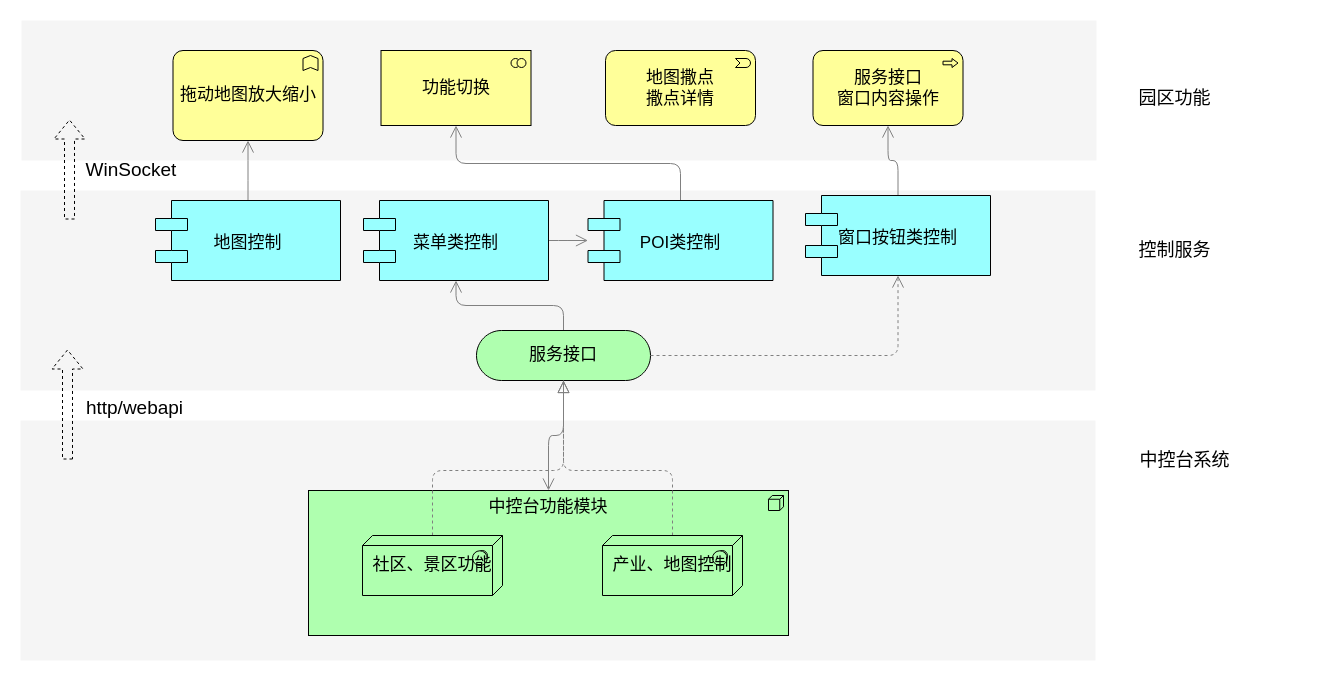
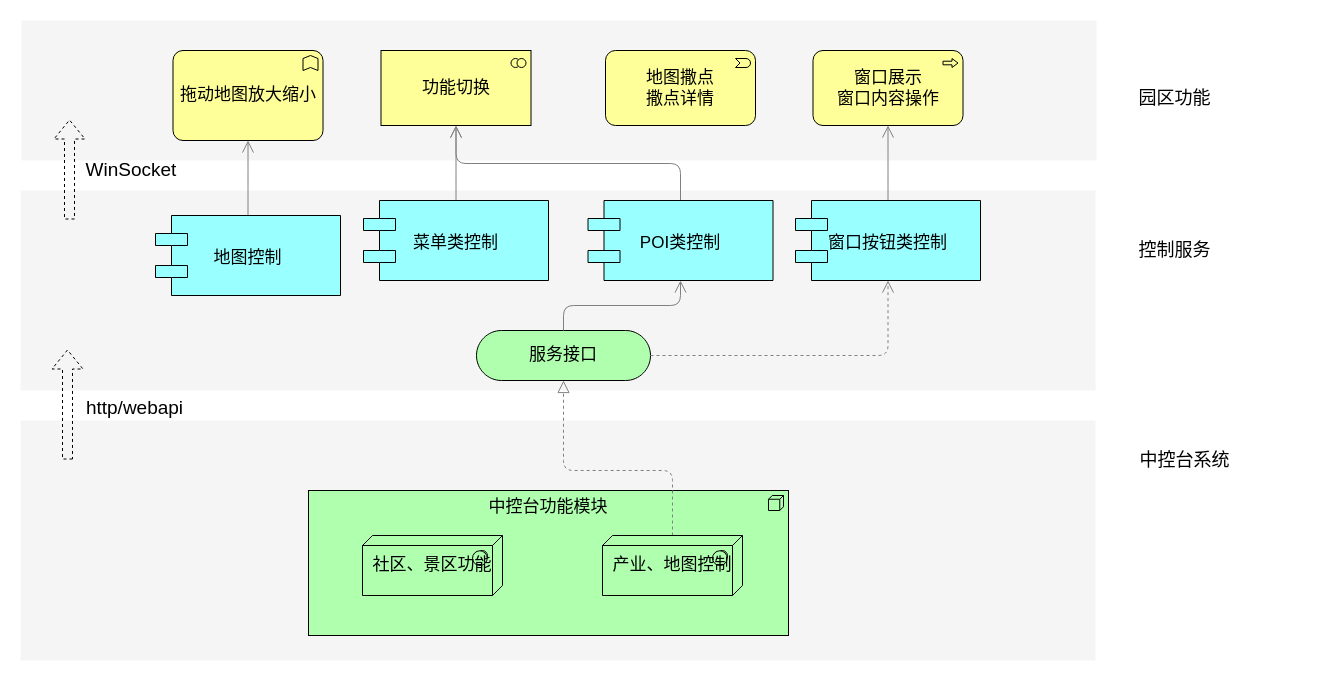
(889, 89) -> (889, 89)
(898, 236) -> (888, 241)
(248, 241) -> (248, 256)
(566, 241) -> (456, 182)
(502, 306) -> none
(549, 458) -> (630, 306)
(469, 471) -> none
